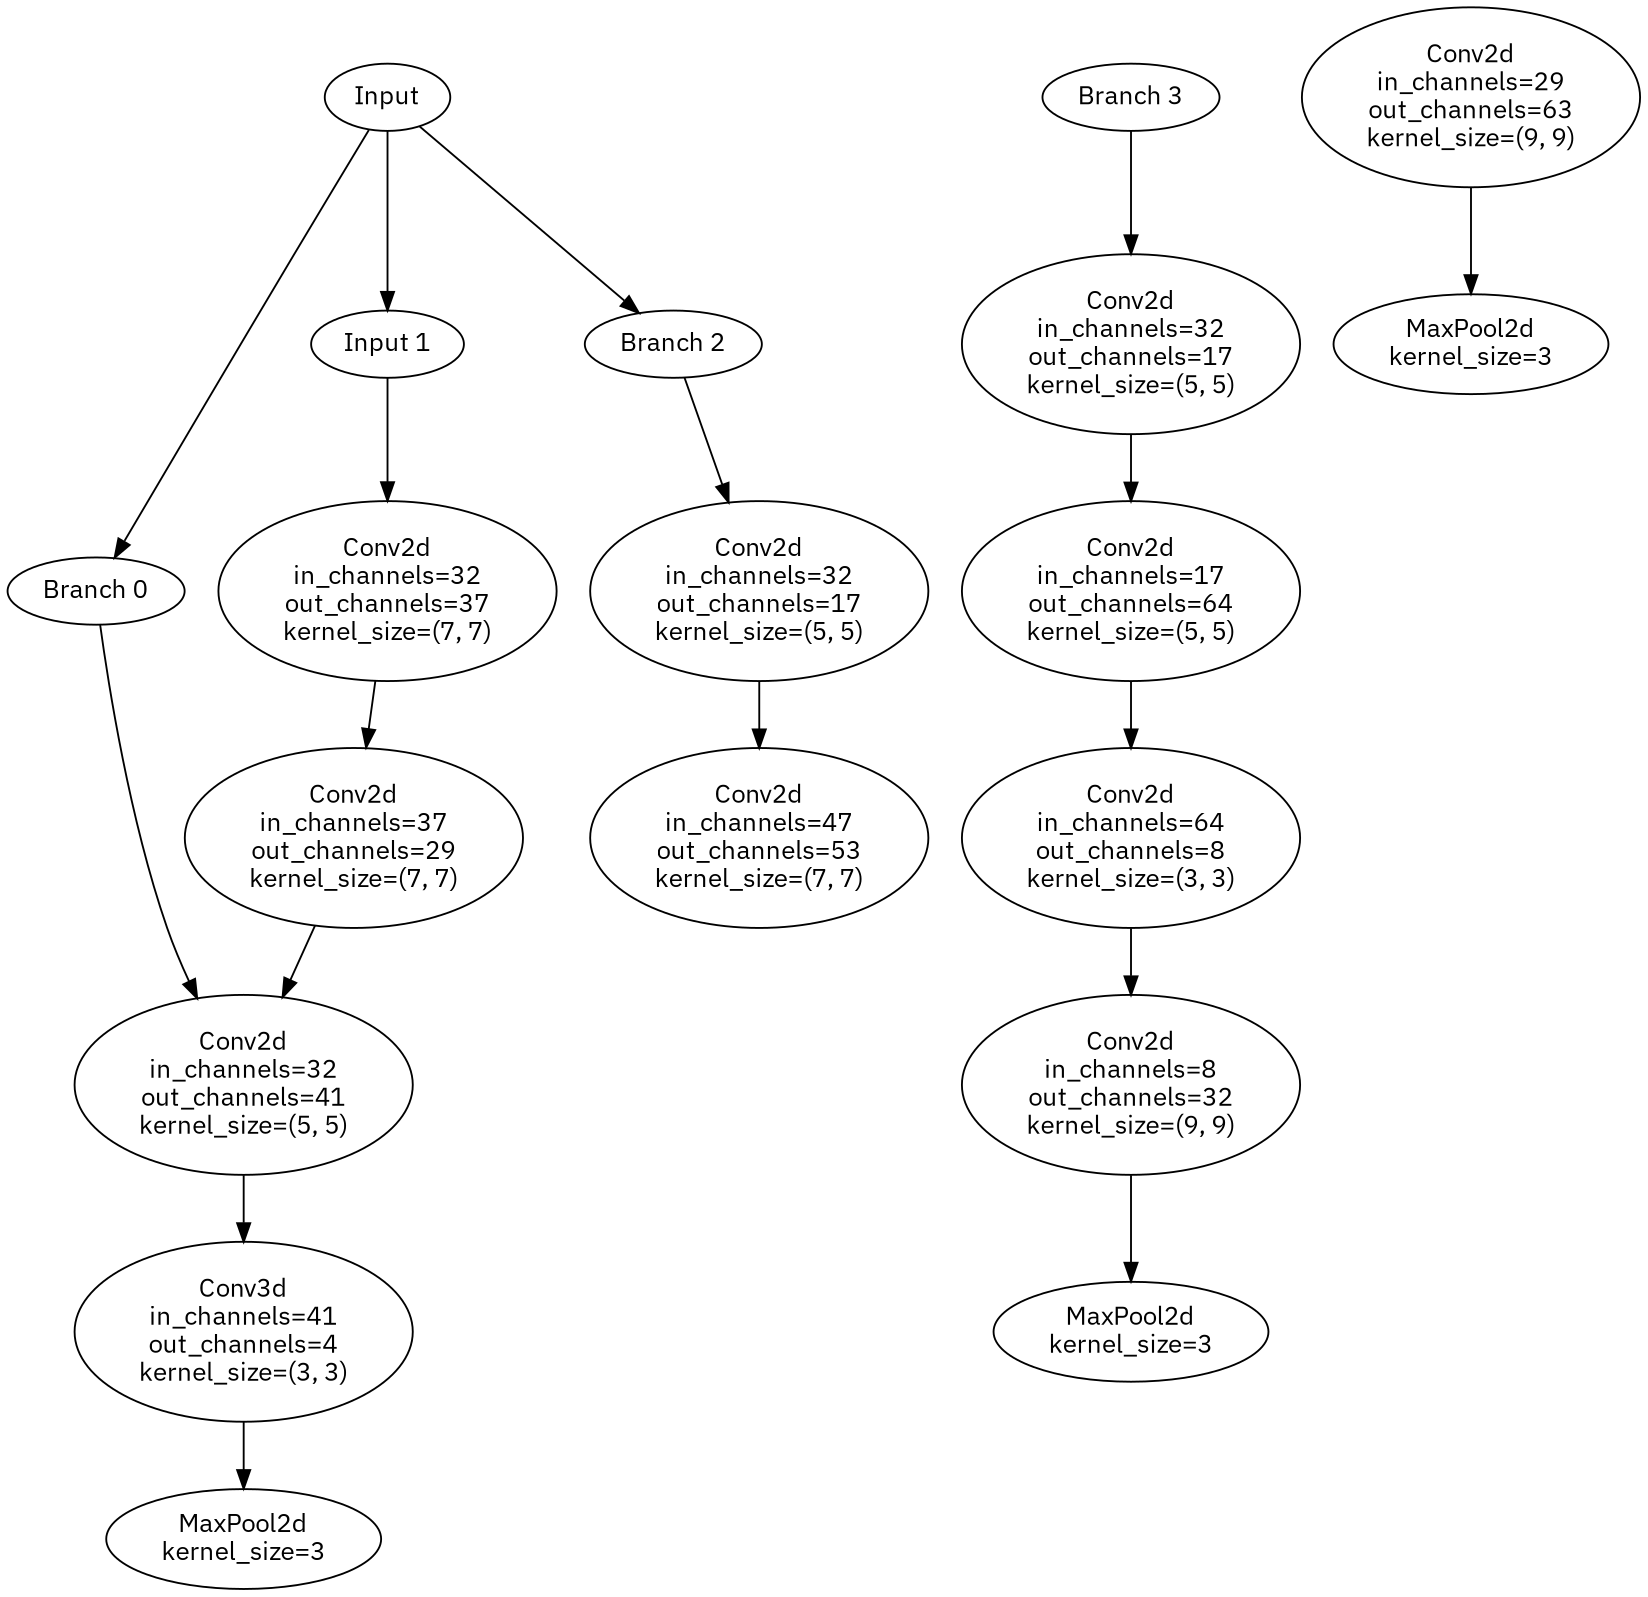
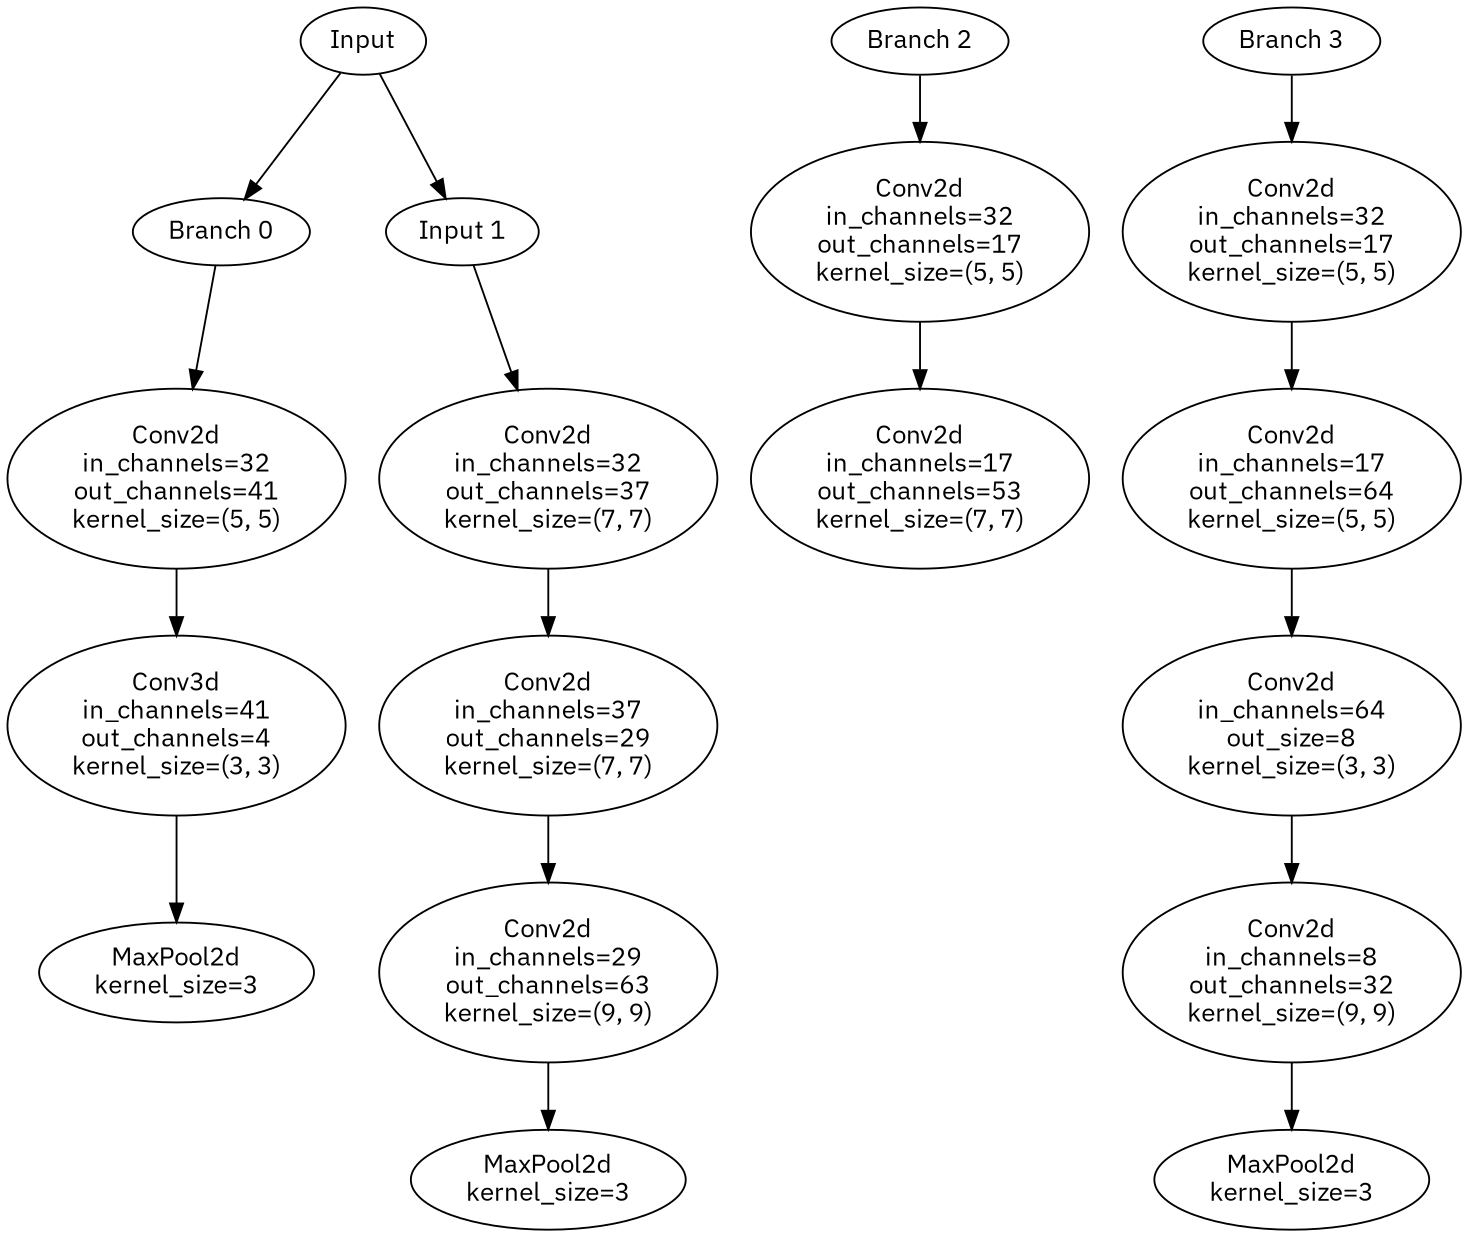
(522, 214) -> none
(759, 838) -> (920, 479)
(1131, 838) -> (1292, 726)
(303, 953) -> (548, 840)
